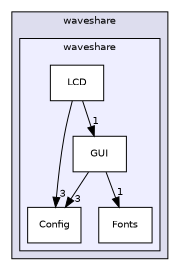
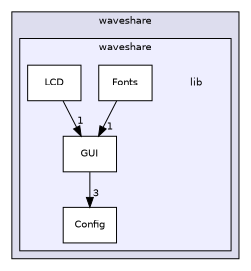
none -> (197, 83)
(62, 149) -> none
(111, 185) -> (110, 114)
